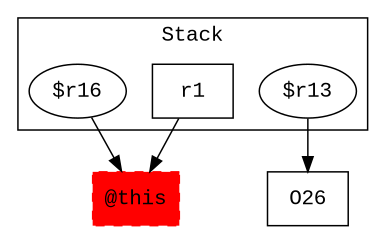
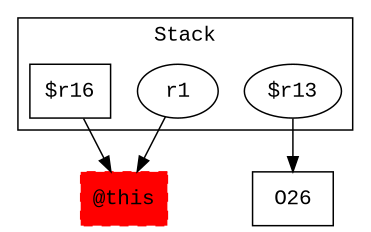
(78, 91) -> (70, 91)
(193, 91) -> (178, 91)
